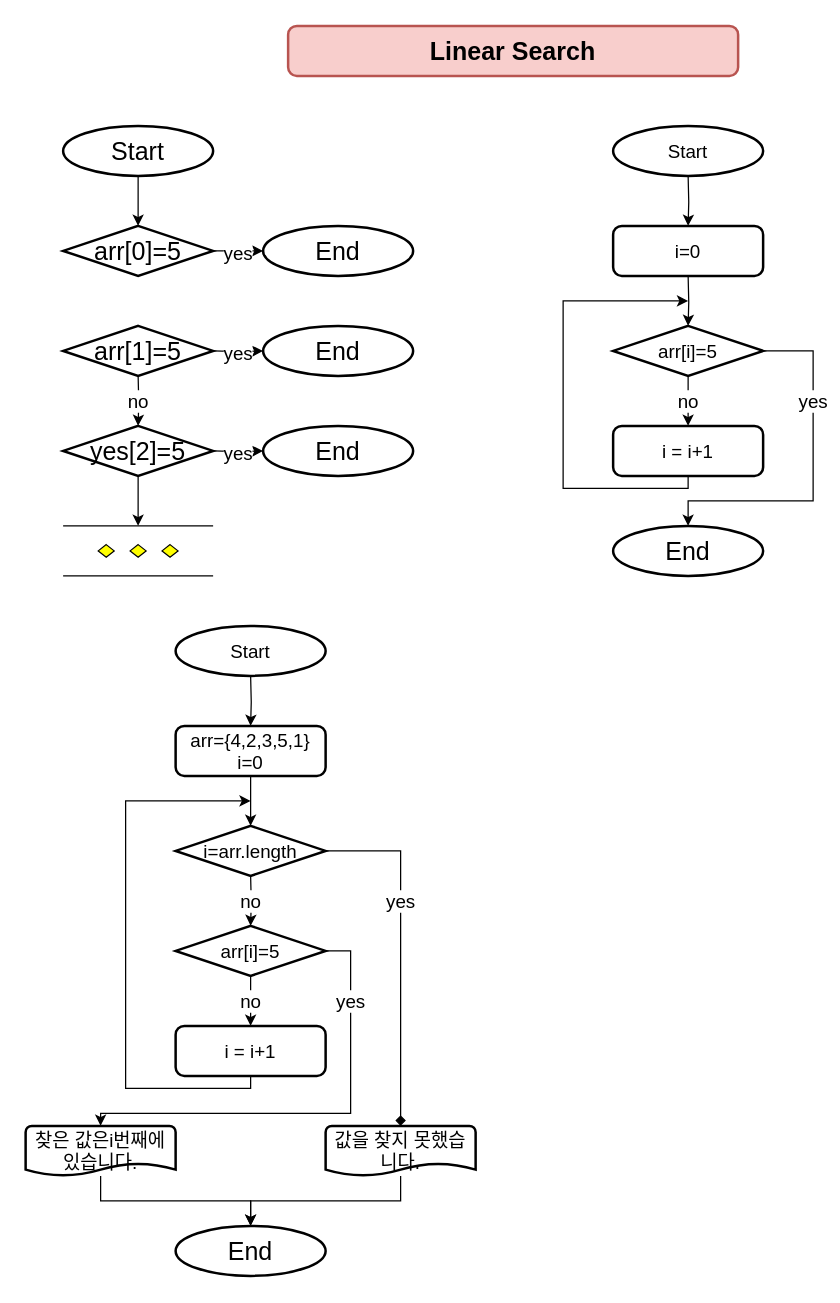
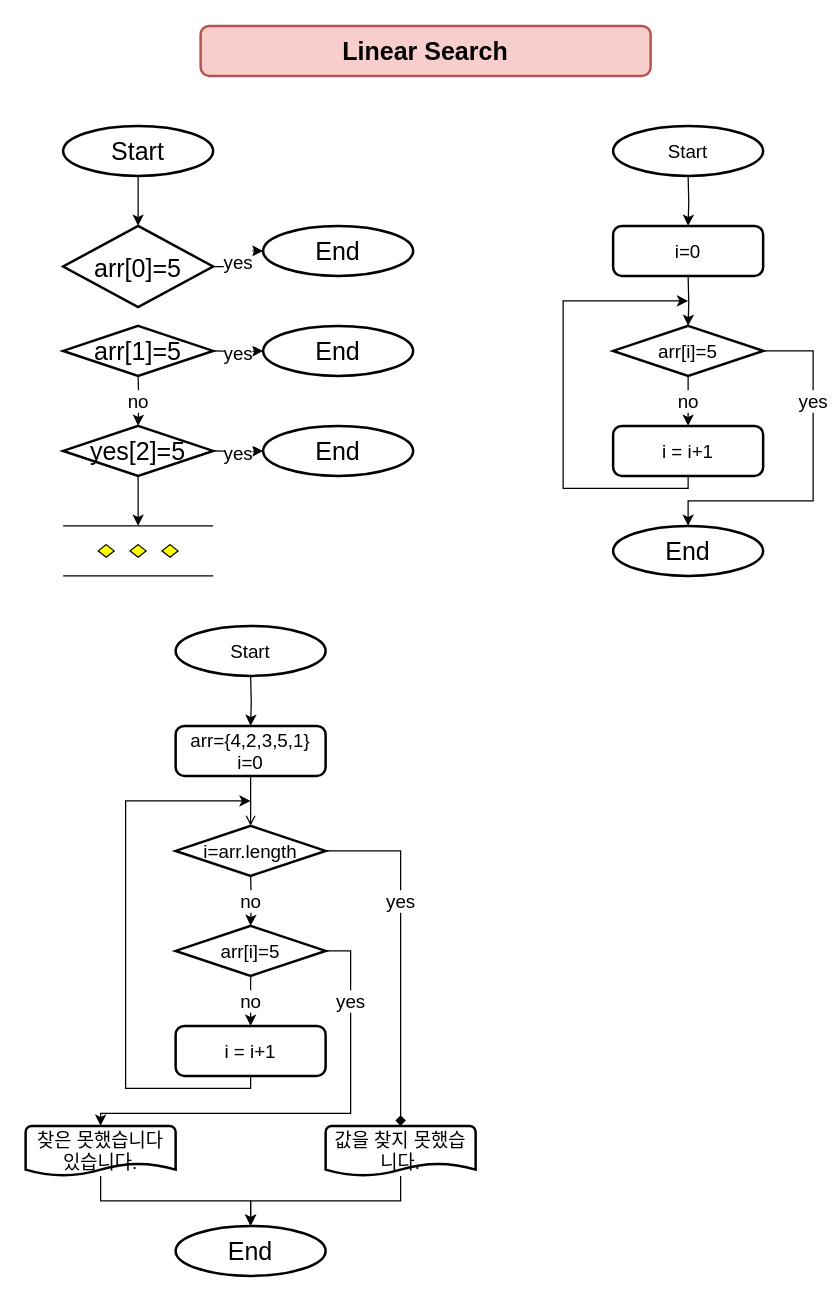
(513, 51) -> (426, 51)
(138, 251) -> (138, 266)
(251, 816) -> (251, 818)
(101, 1151) -> (101, 1151)
